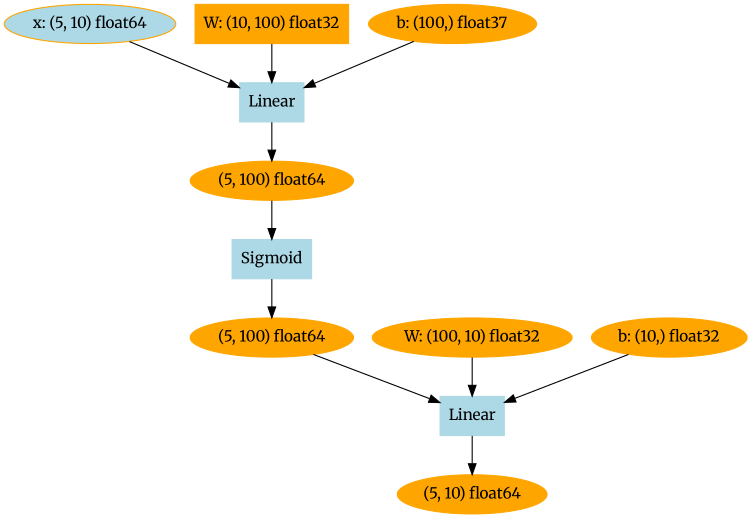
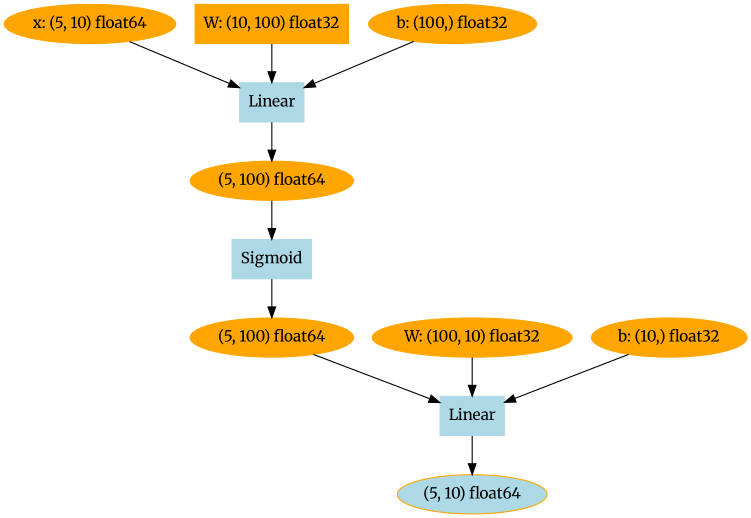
(90, 24) -> (90, 24)
(453, 24) -> (453, 24)
(472, 494) -> (472, 494)
